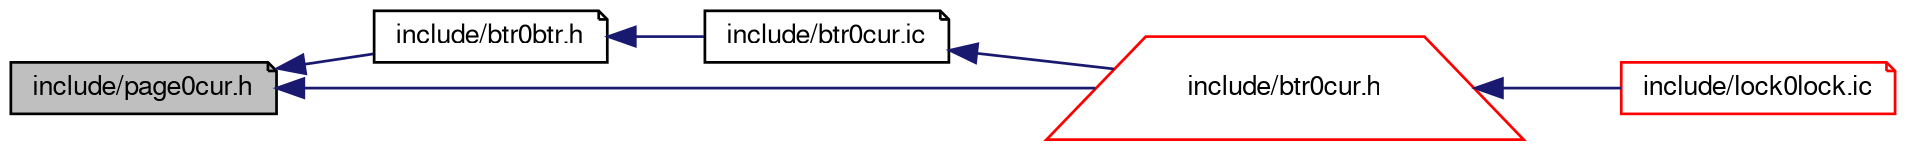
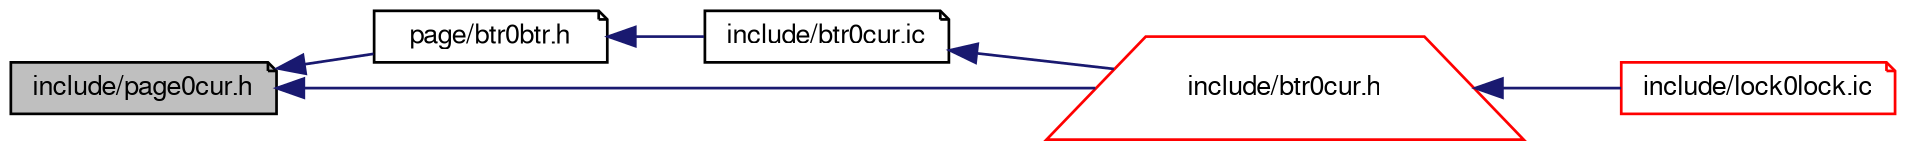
(491, 37) -> (491, 37)
